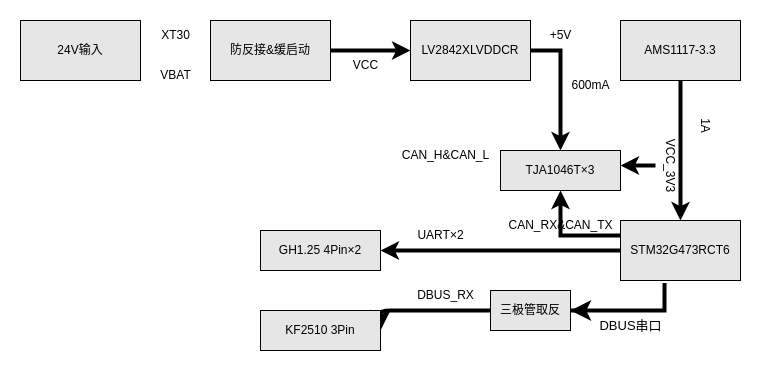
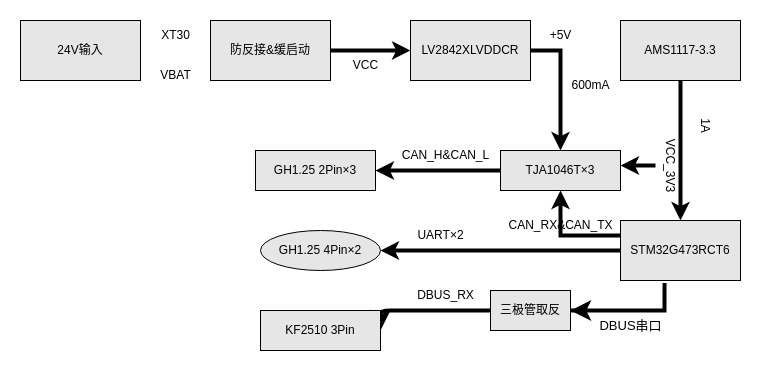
none -> (316, 171)
none -> (444, 171)
(321, 251) -> (321, 251)
